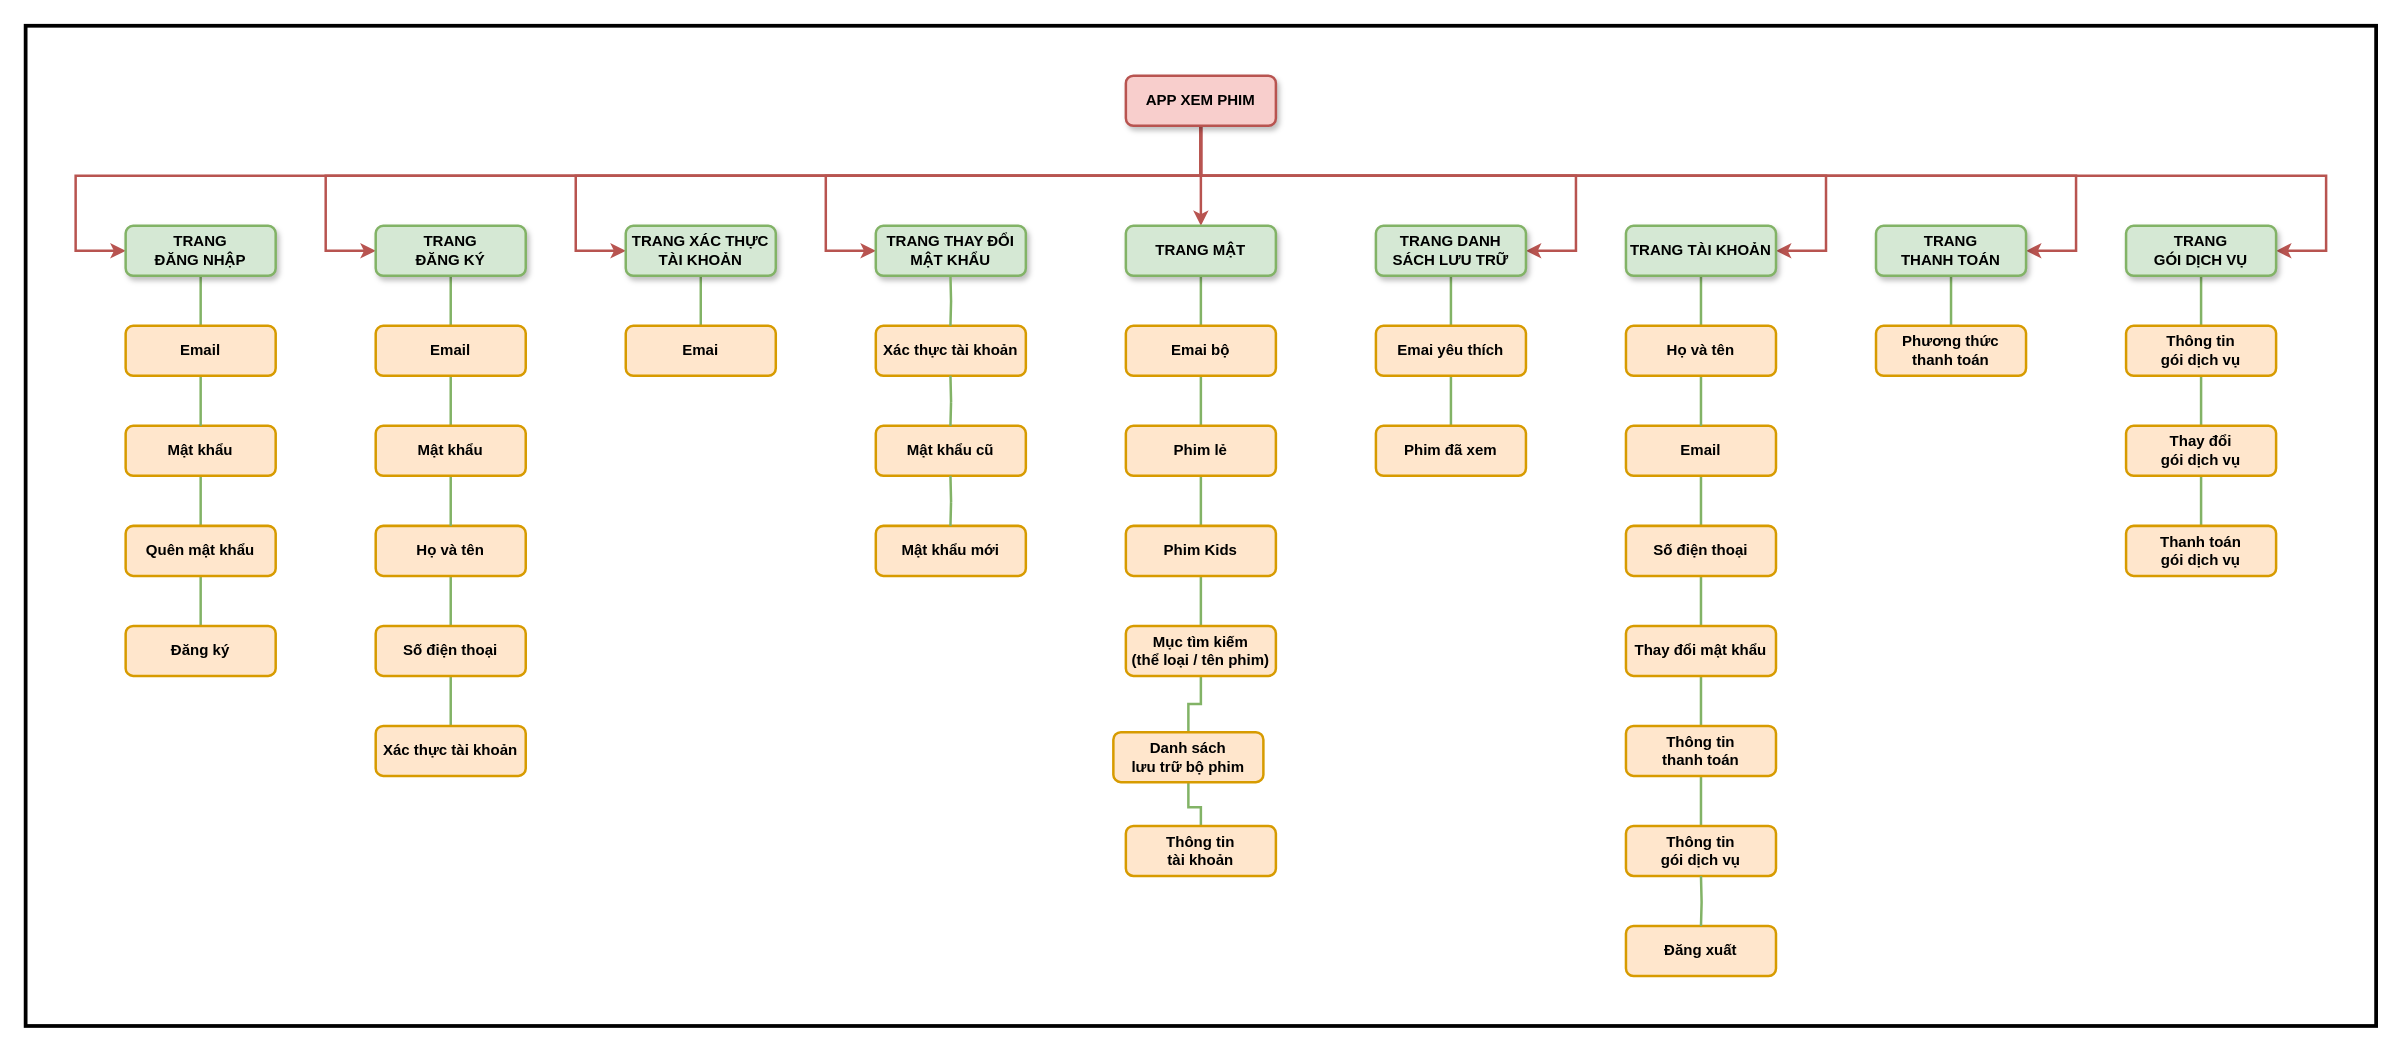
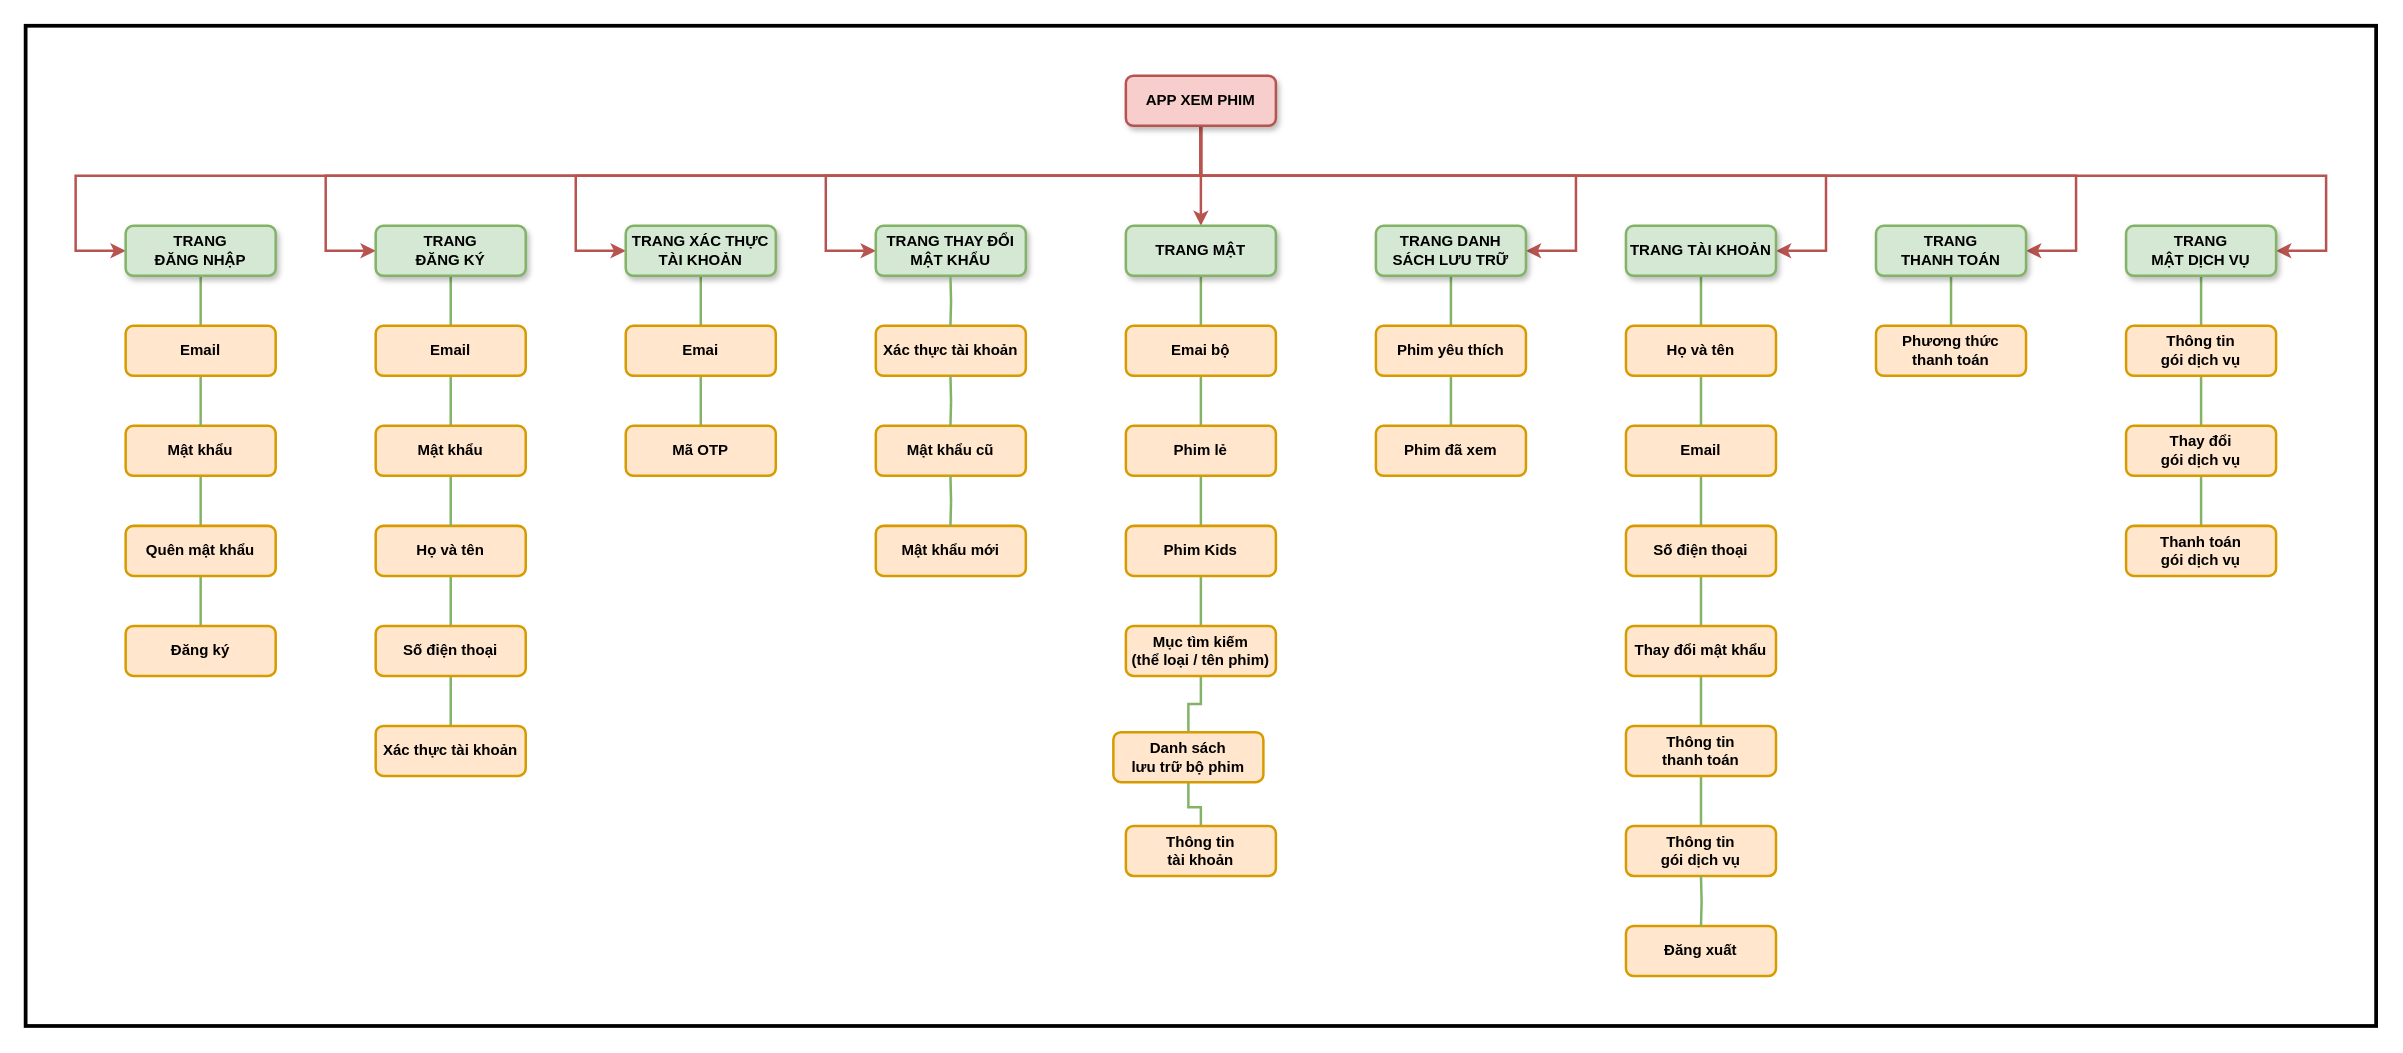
(2201, 251) -> (2201, 251)
(1451, 351) -> (1451, 351)
none -> (701, 401)
none -> (701, 451)
